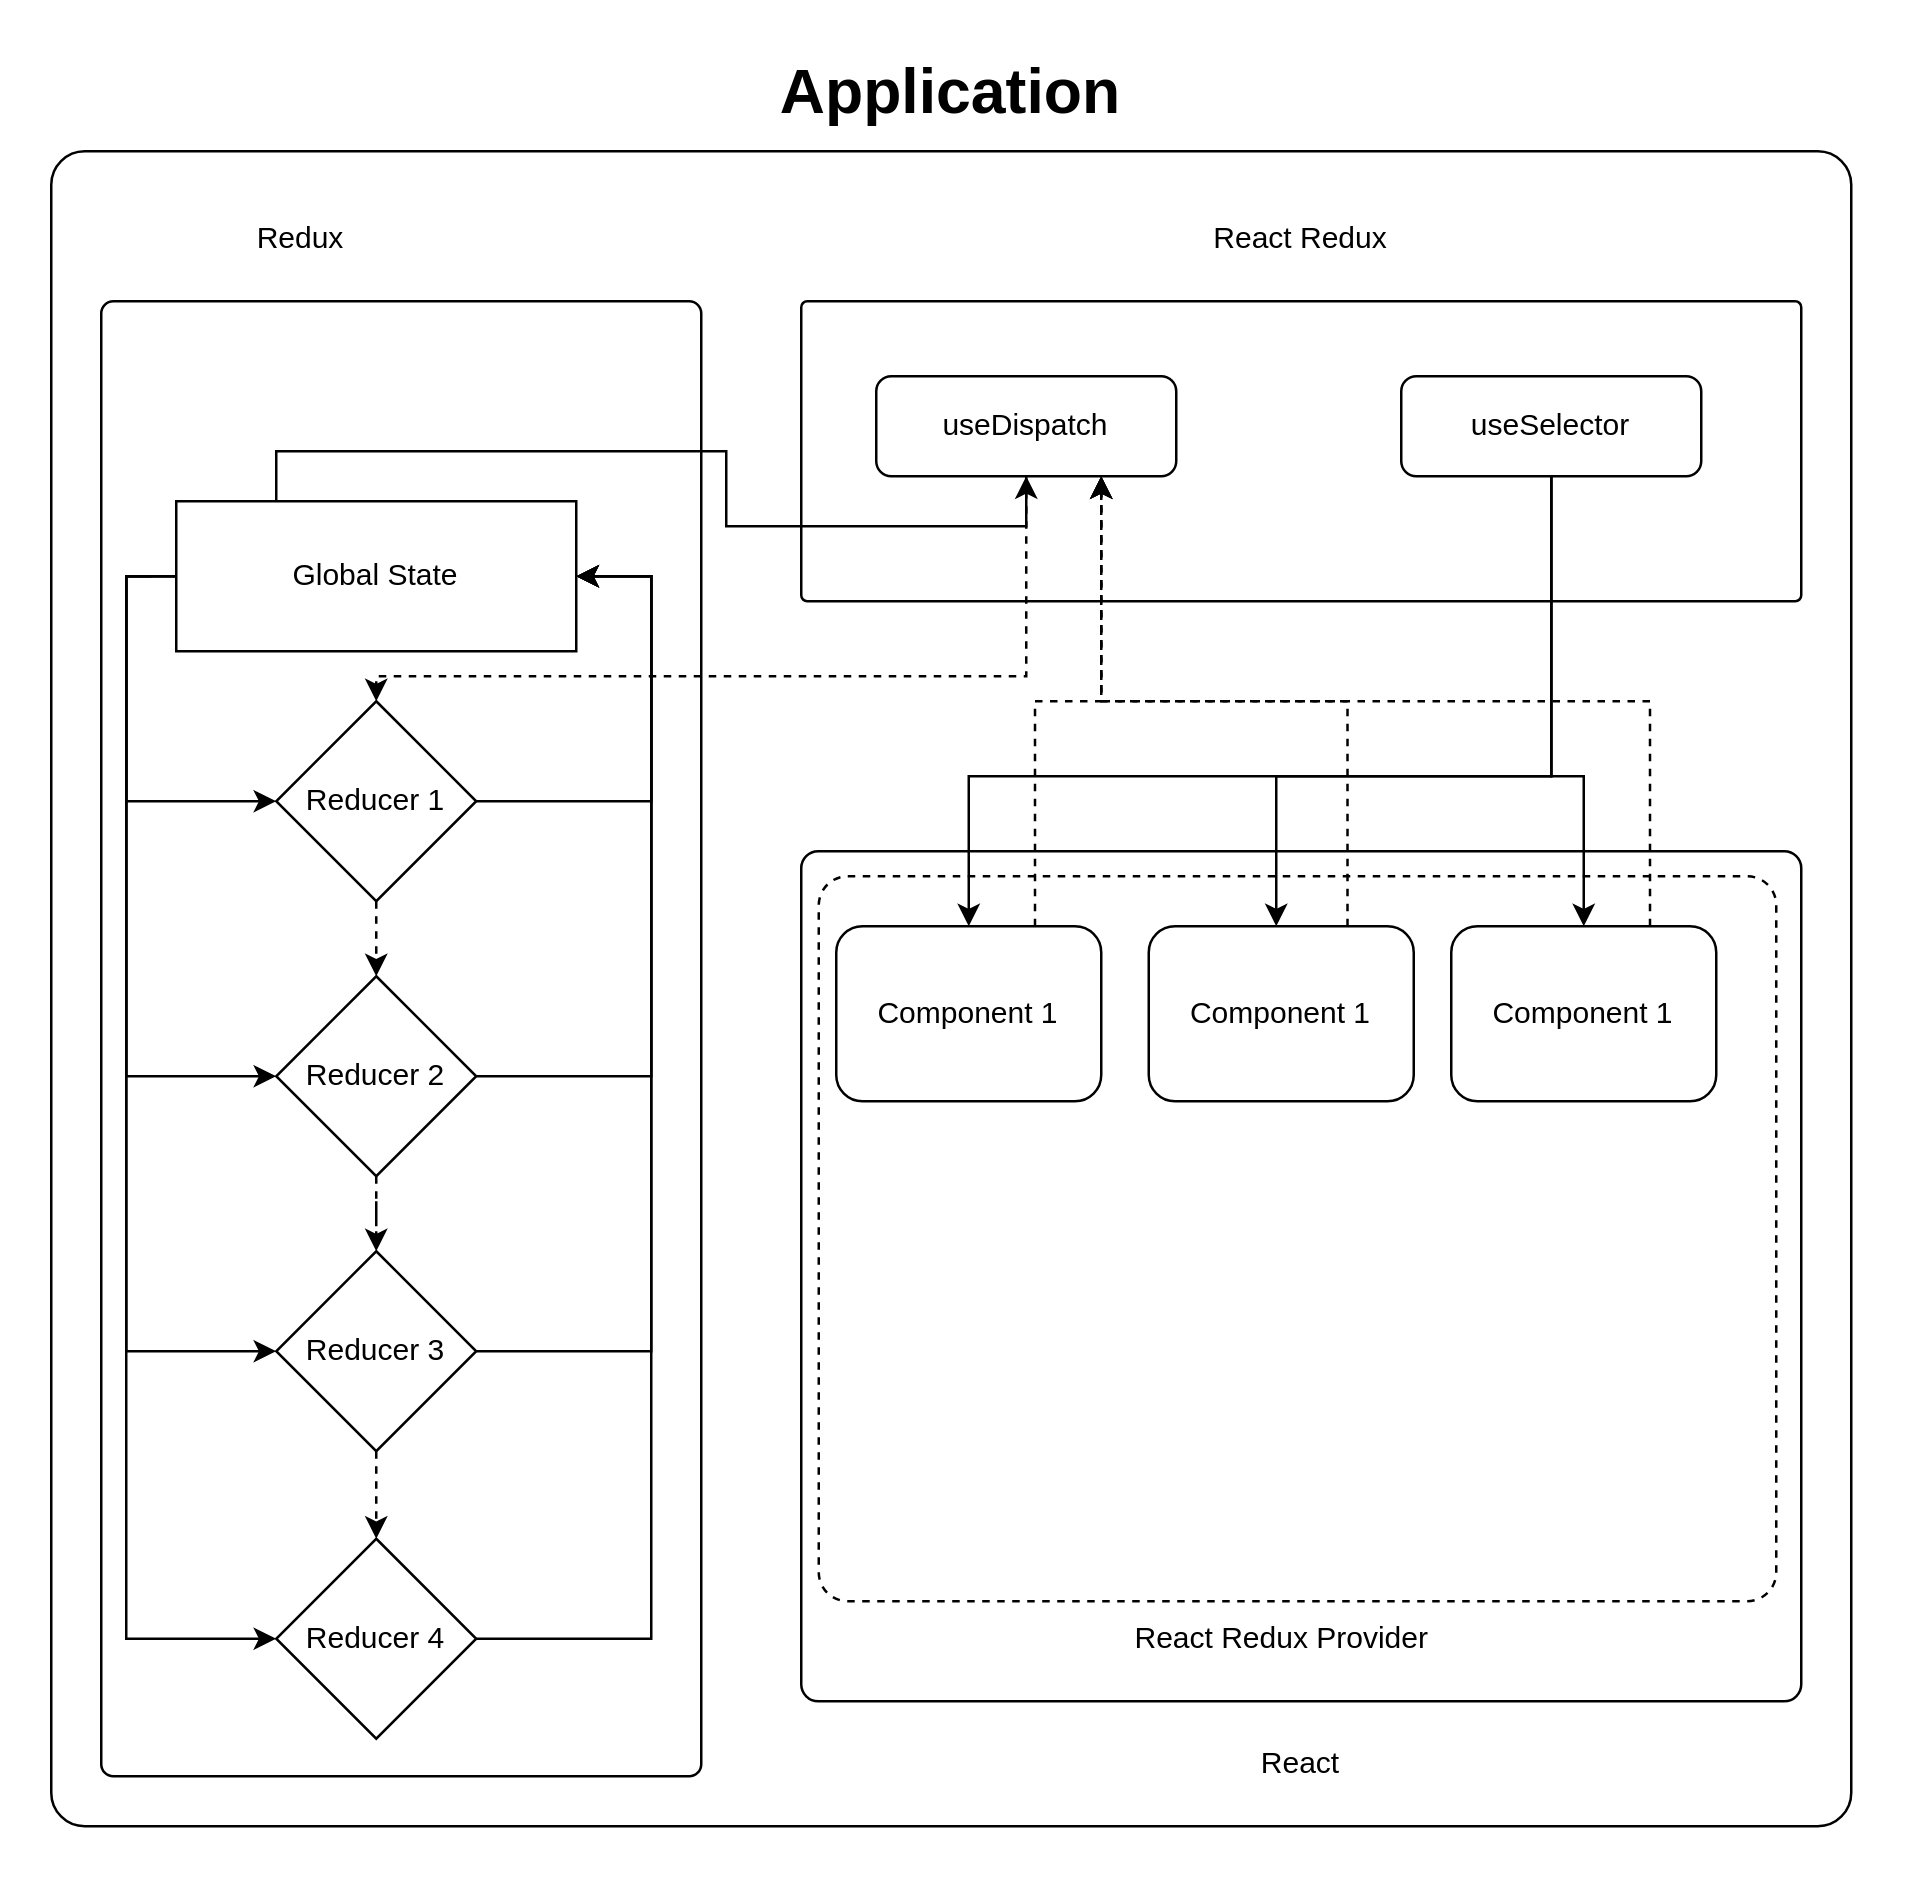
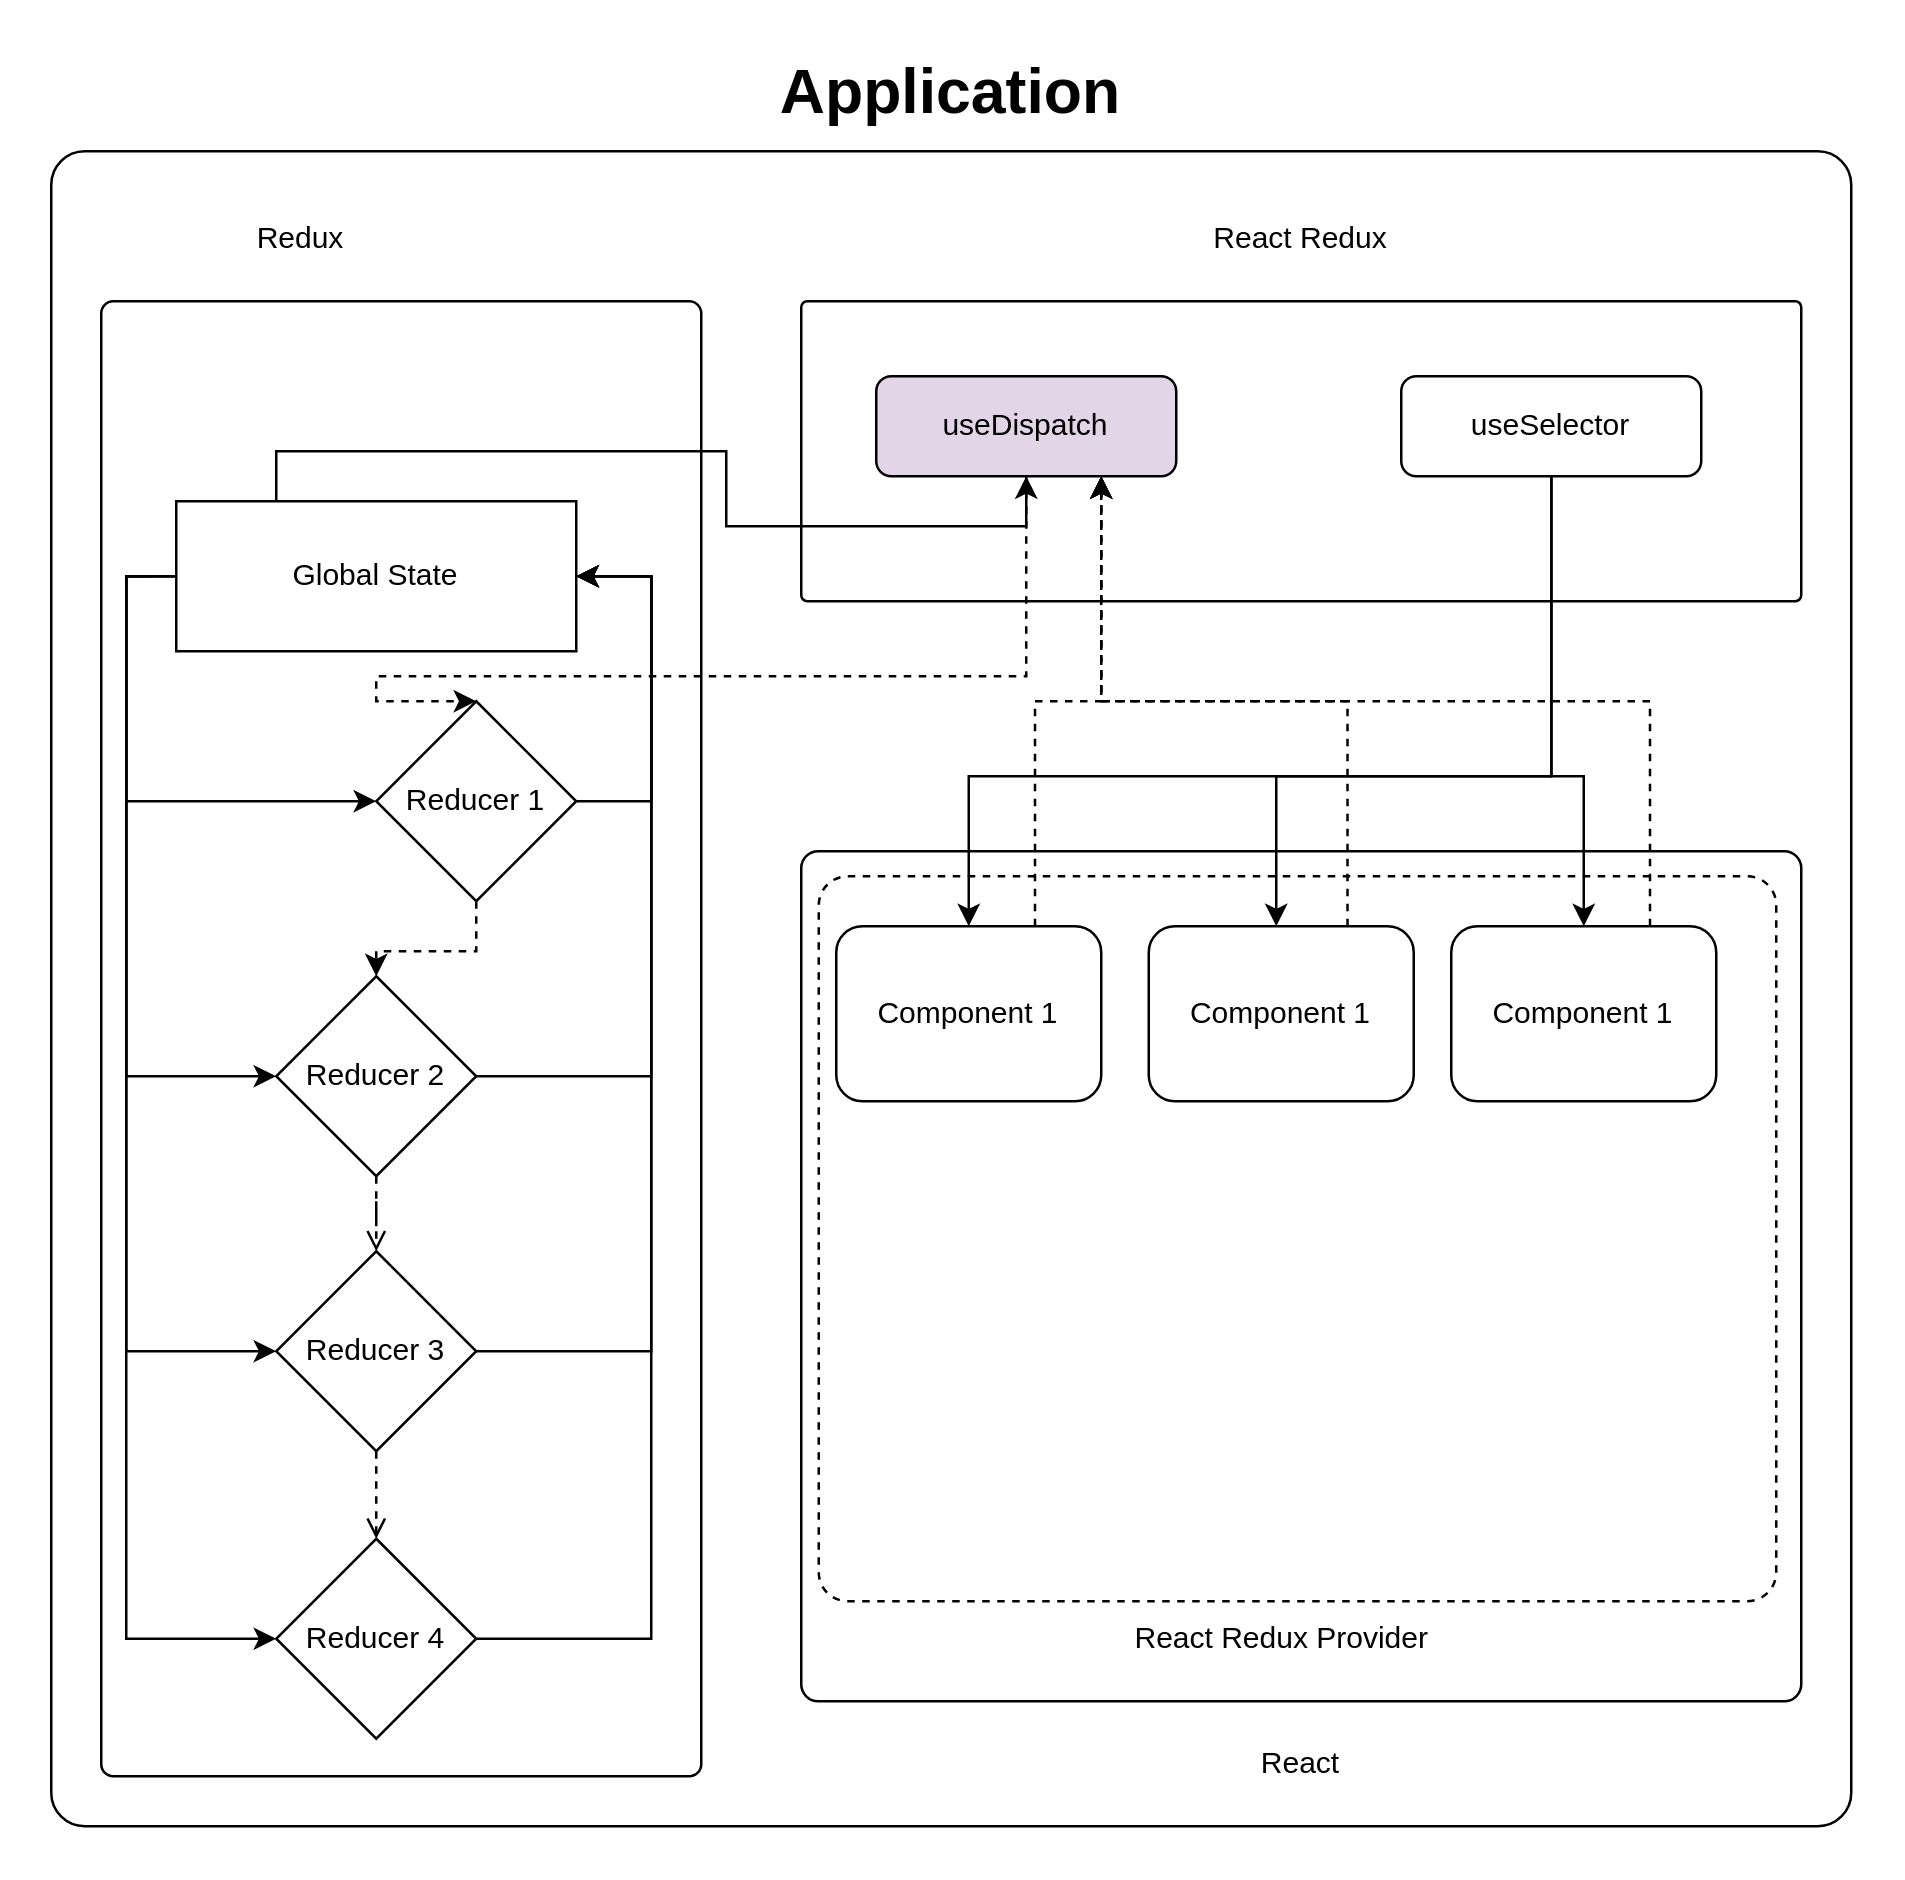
(1026, 426) -> (1026, 426)
(376, 801) -> (476, 801)
(376, 1233) -> (376, 1238)
(376, 1520) -> (376, 1524)
